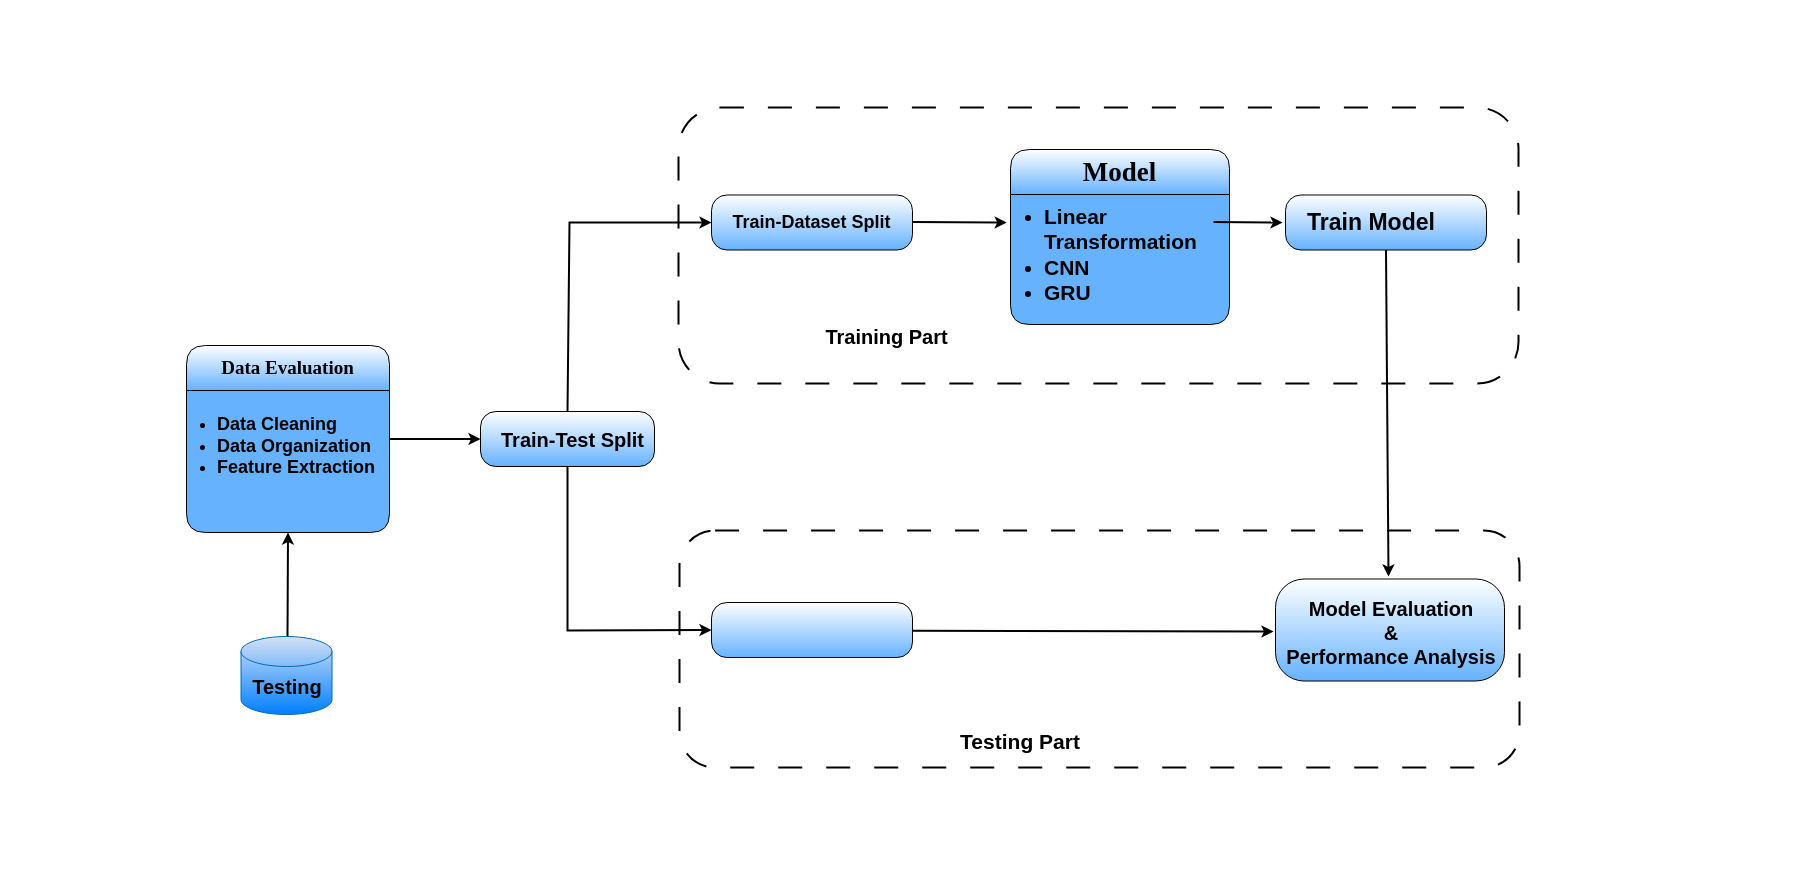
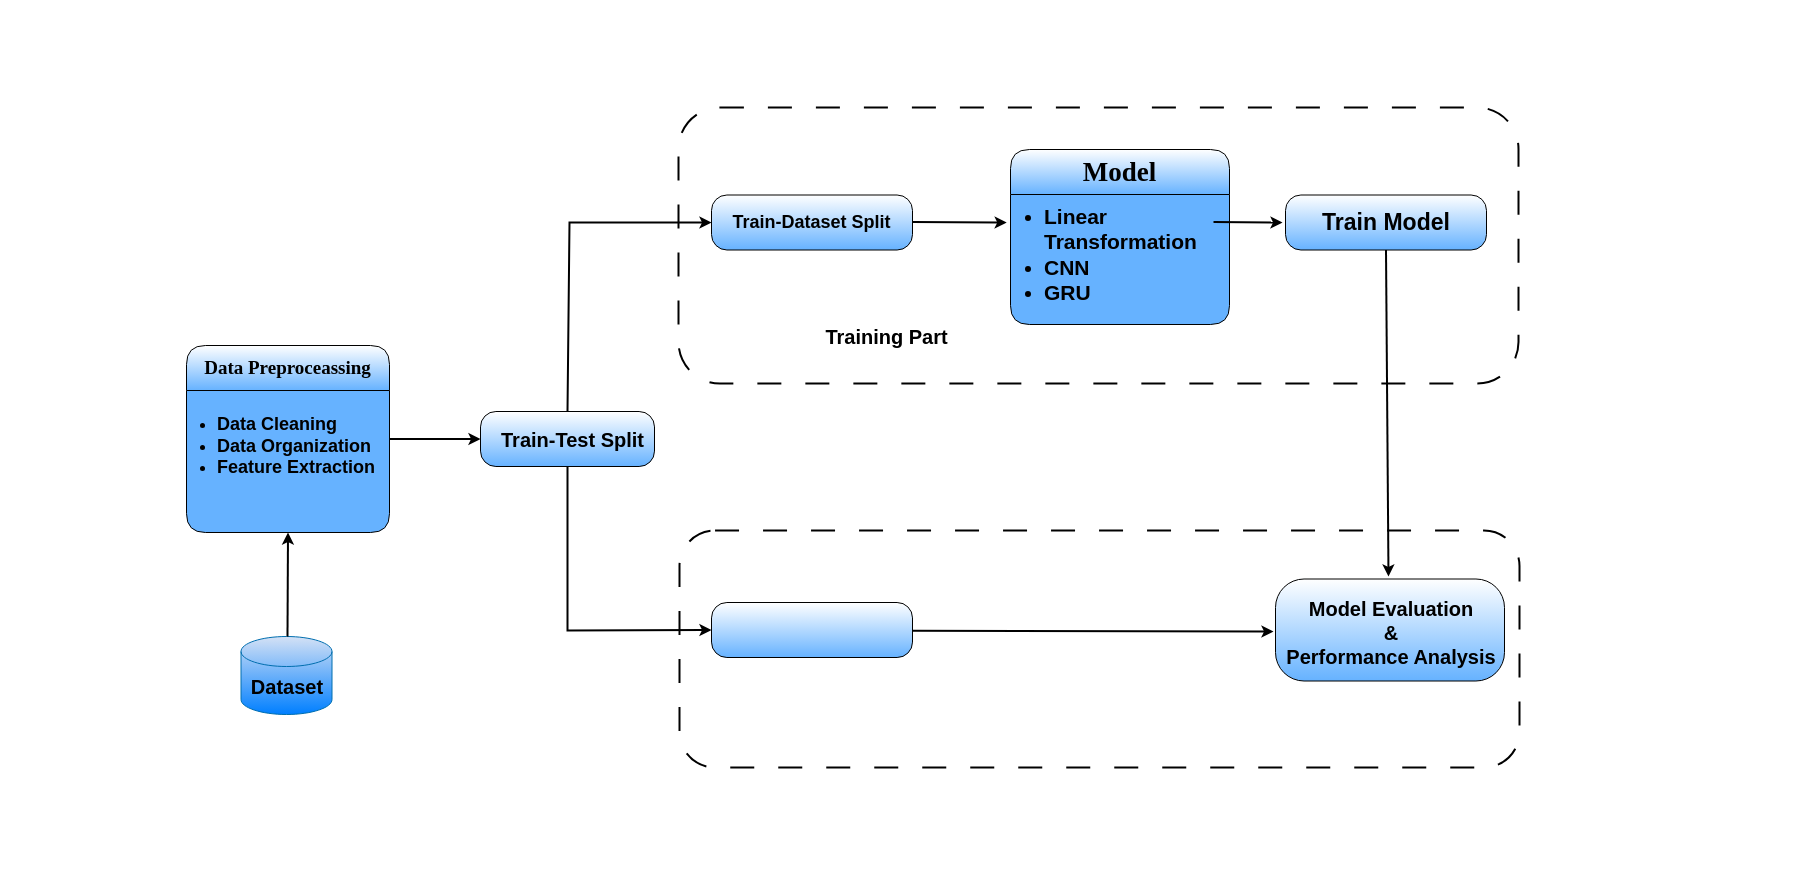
(1371, 223) -> (1386, 223)
(288, 369) -> (288, 369)
(288, 687) -> (288, 687)
(1021, 742) -> none
